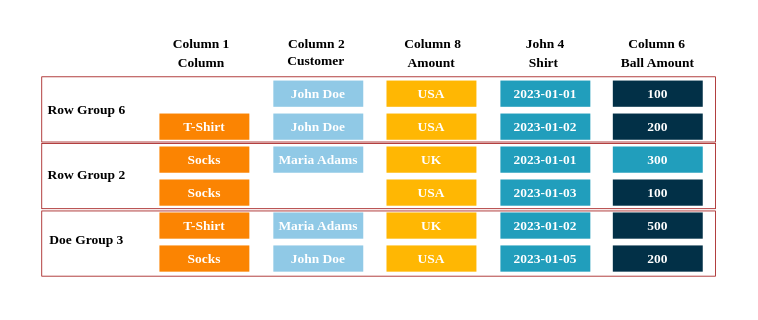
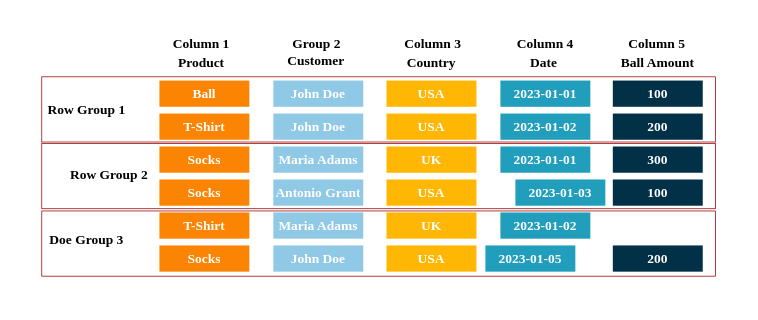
(317, 44) -> (317, 44)
(433, 44) -> (433, 44)
(546, 44) -> (546, 44)
(657, 44) -> (657, 44)
(201, 63) -> (201, 63)
(432, 63) -> (432, 63)
(544, 63) -> (544, 63)
none -> (204, 94)
(87, 110) -> (87, 110)
(658, 160) -> (658, 160)
(87, 175) -> (109, 175)
none -> (318, 193)
(546, 193) -> (561, 193)
(658, 226) -> none
(546, 259) -> (531, 259)
